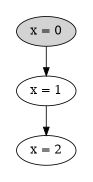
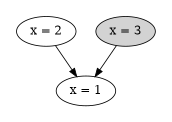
(46, 31) -> (126, 31)
(46, 117) -> (64, 58)
